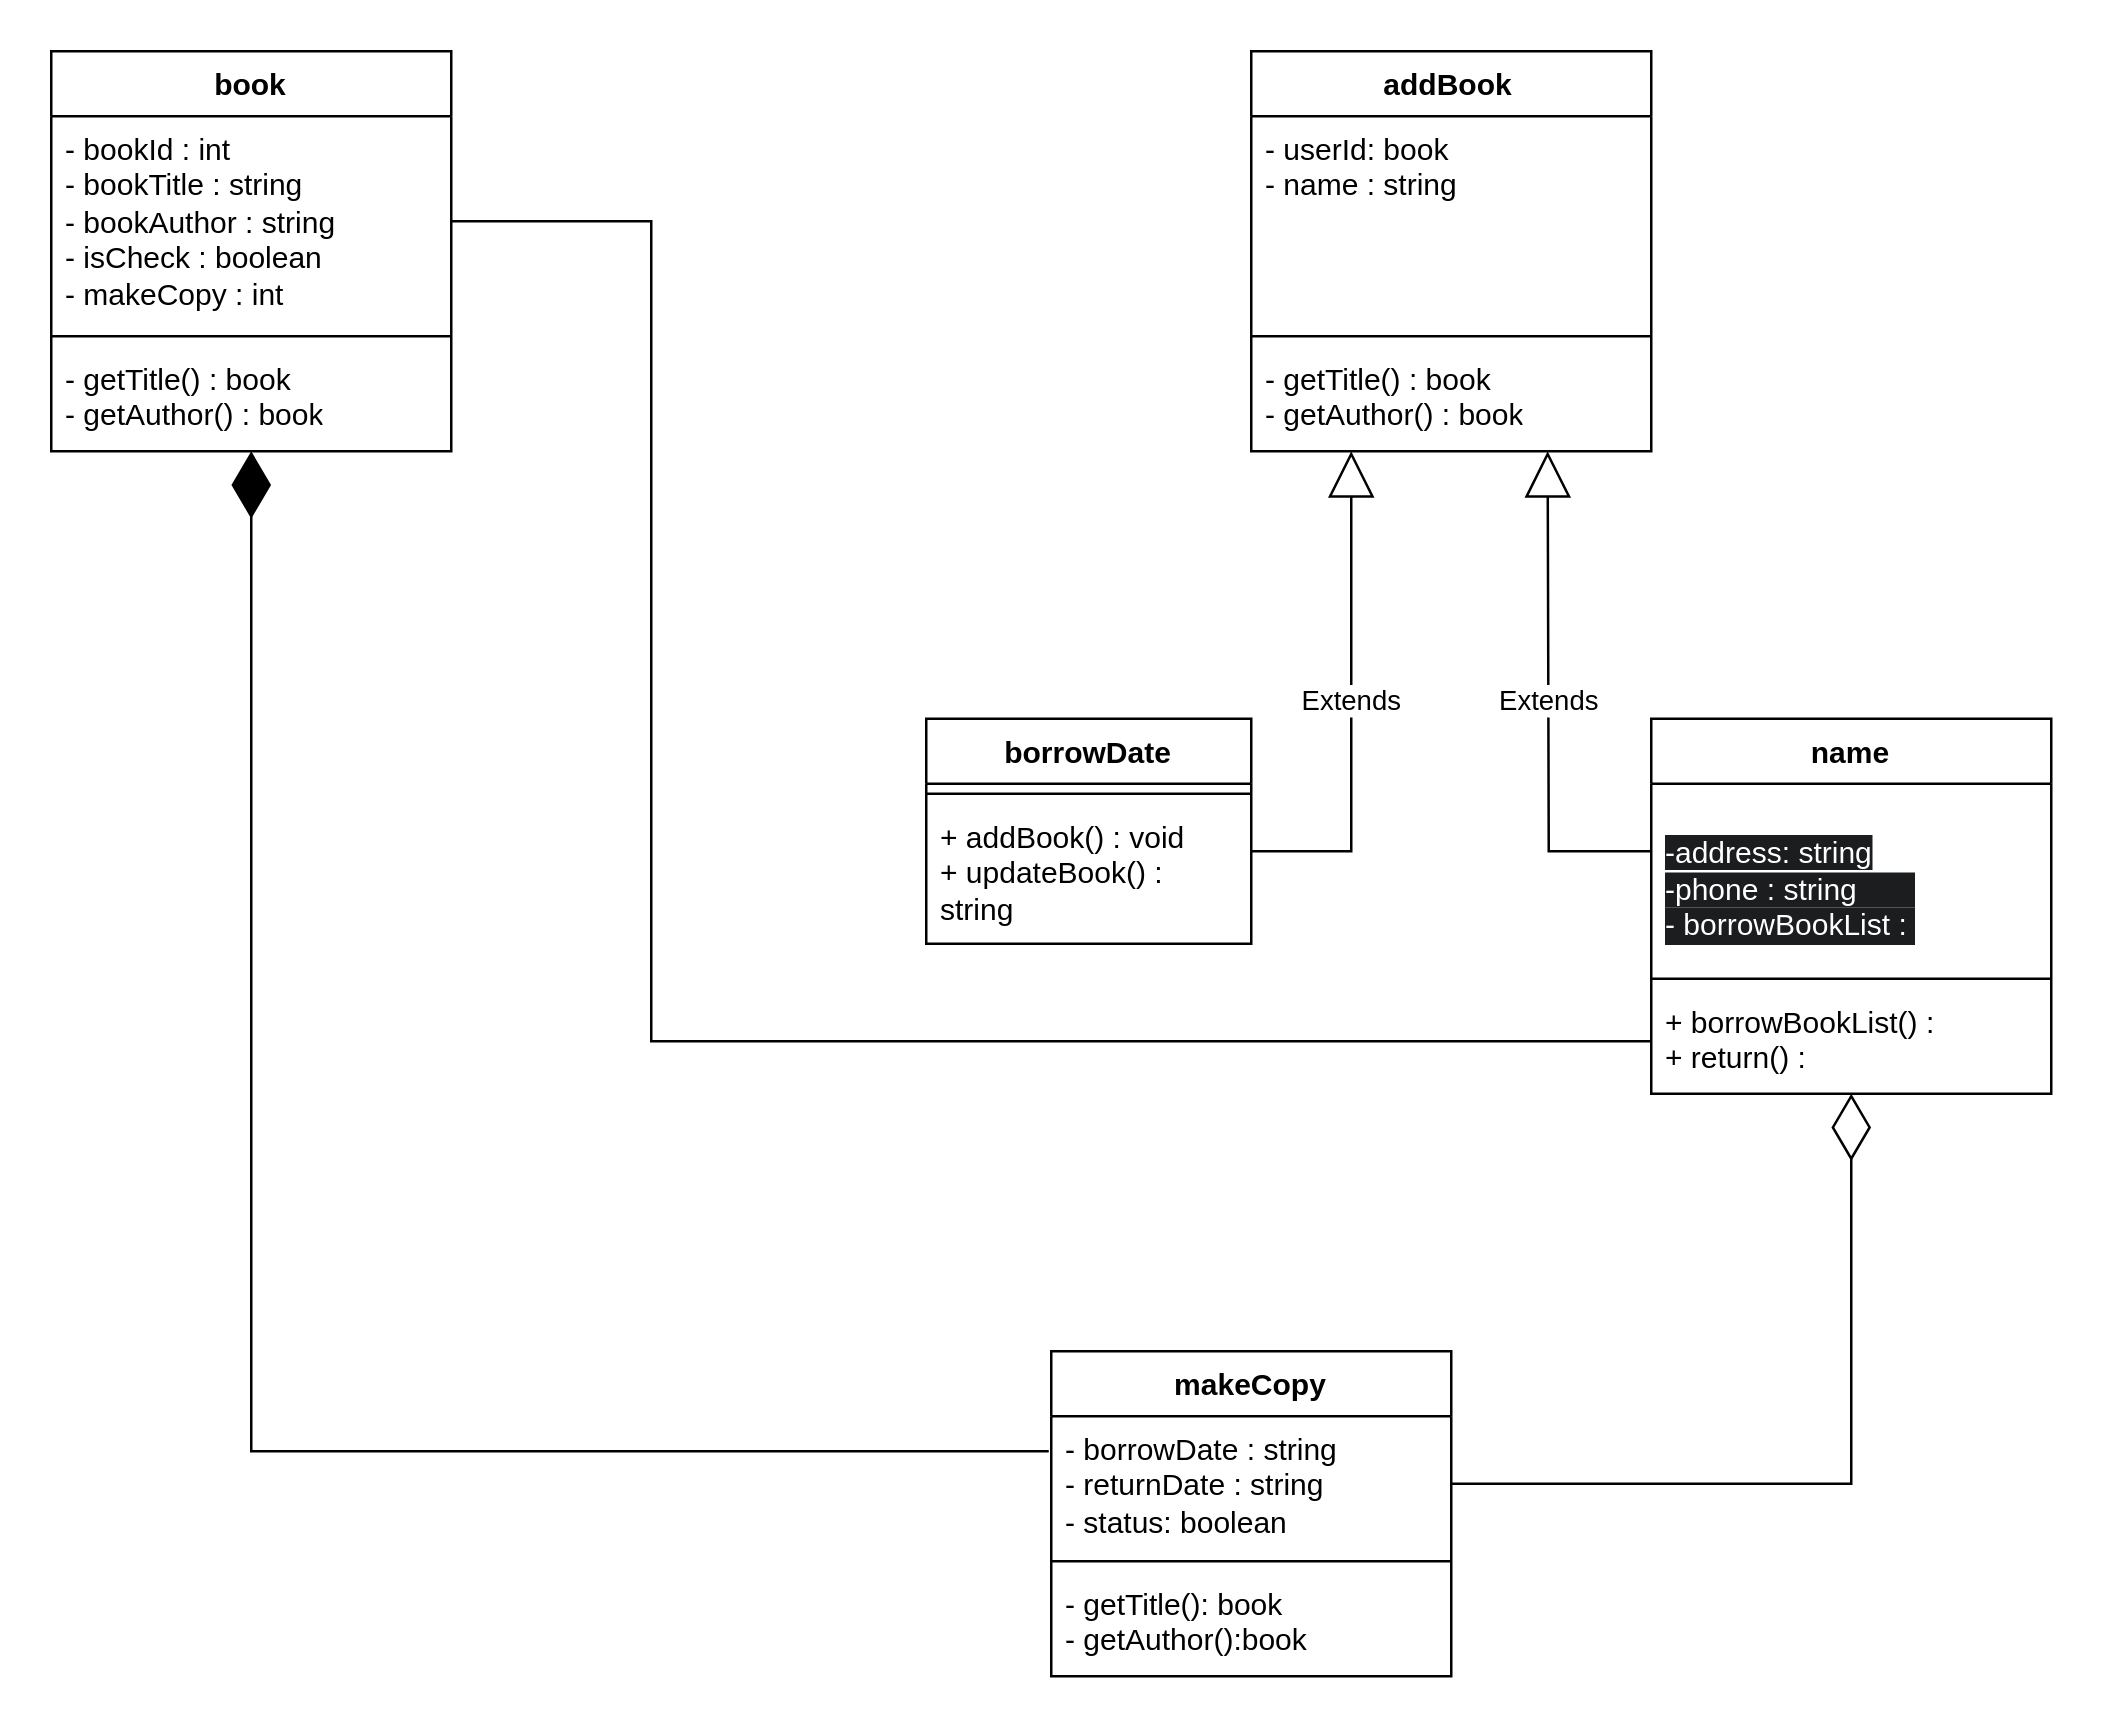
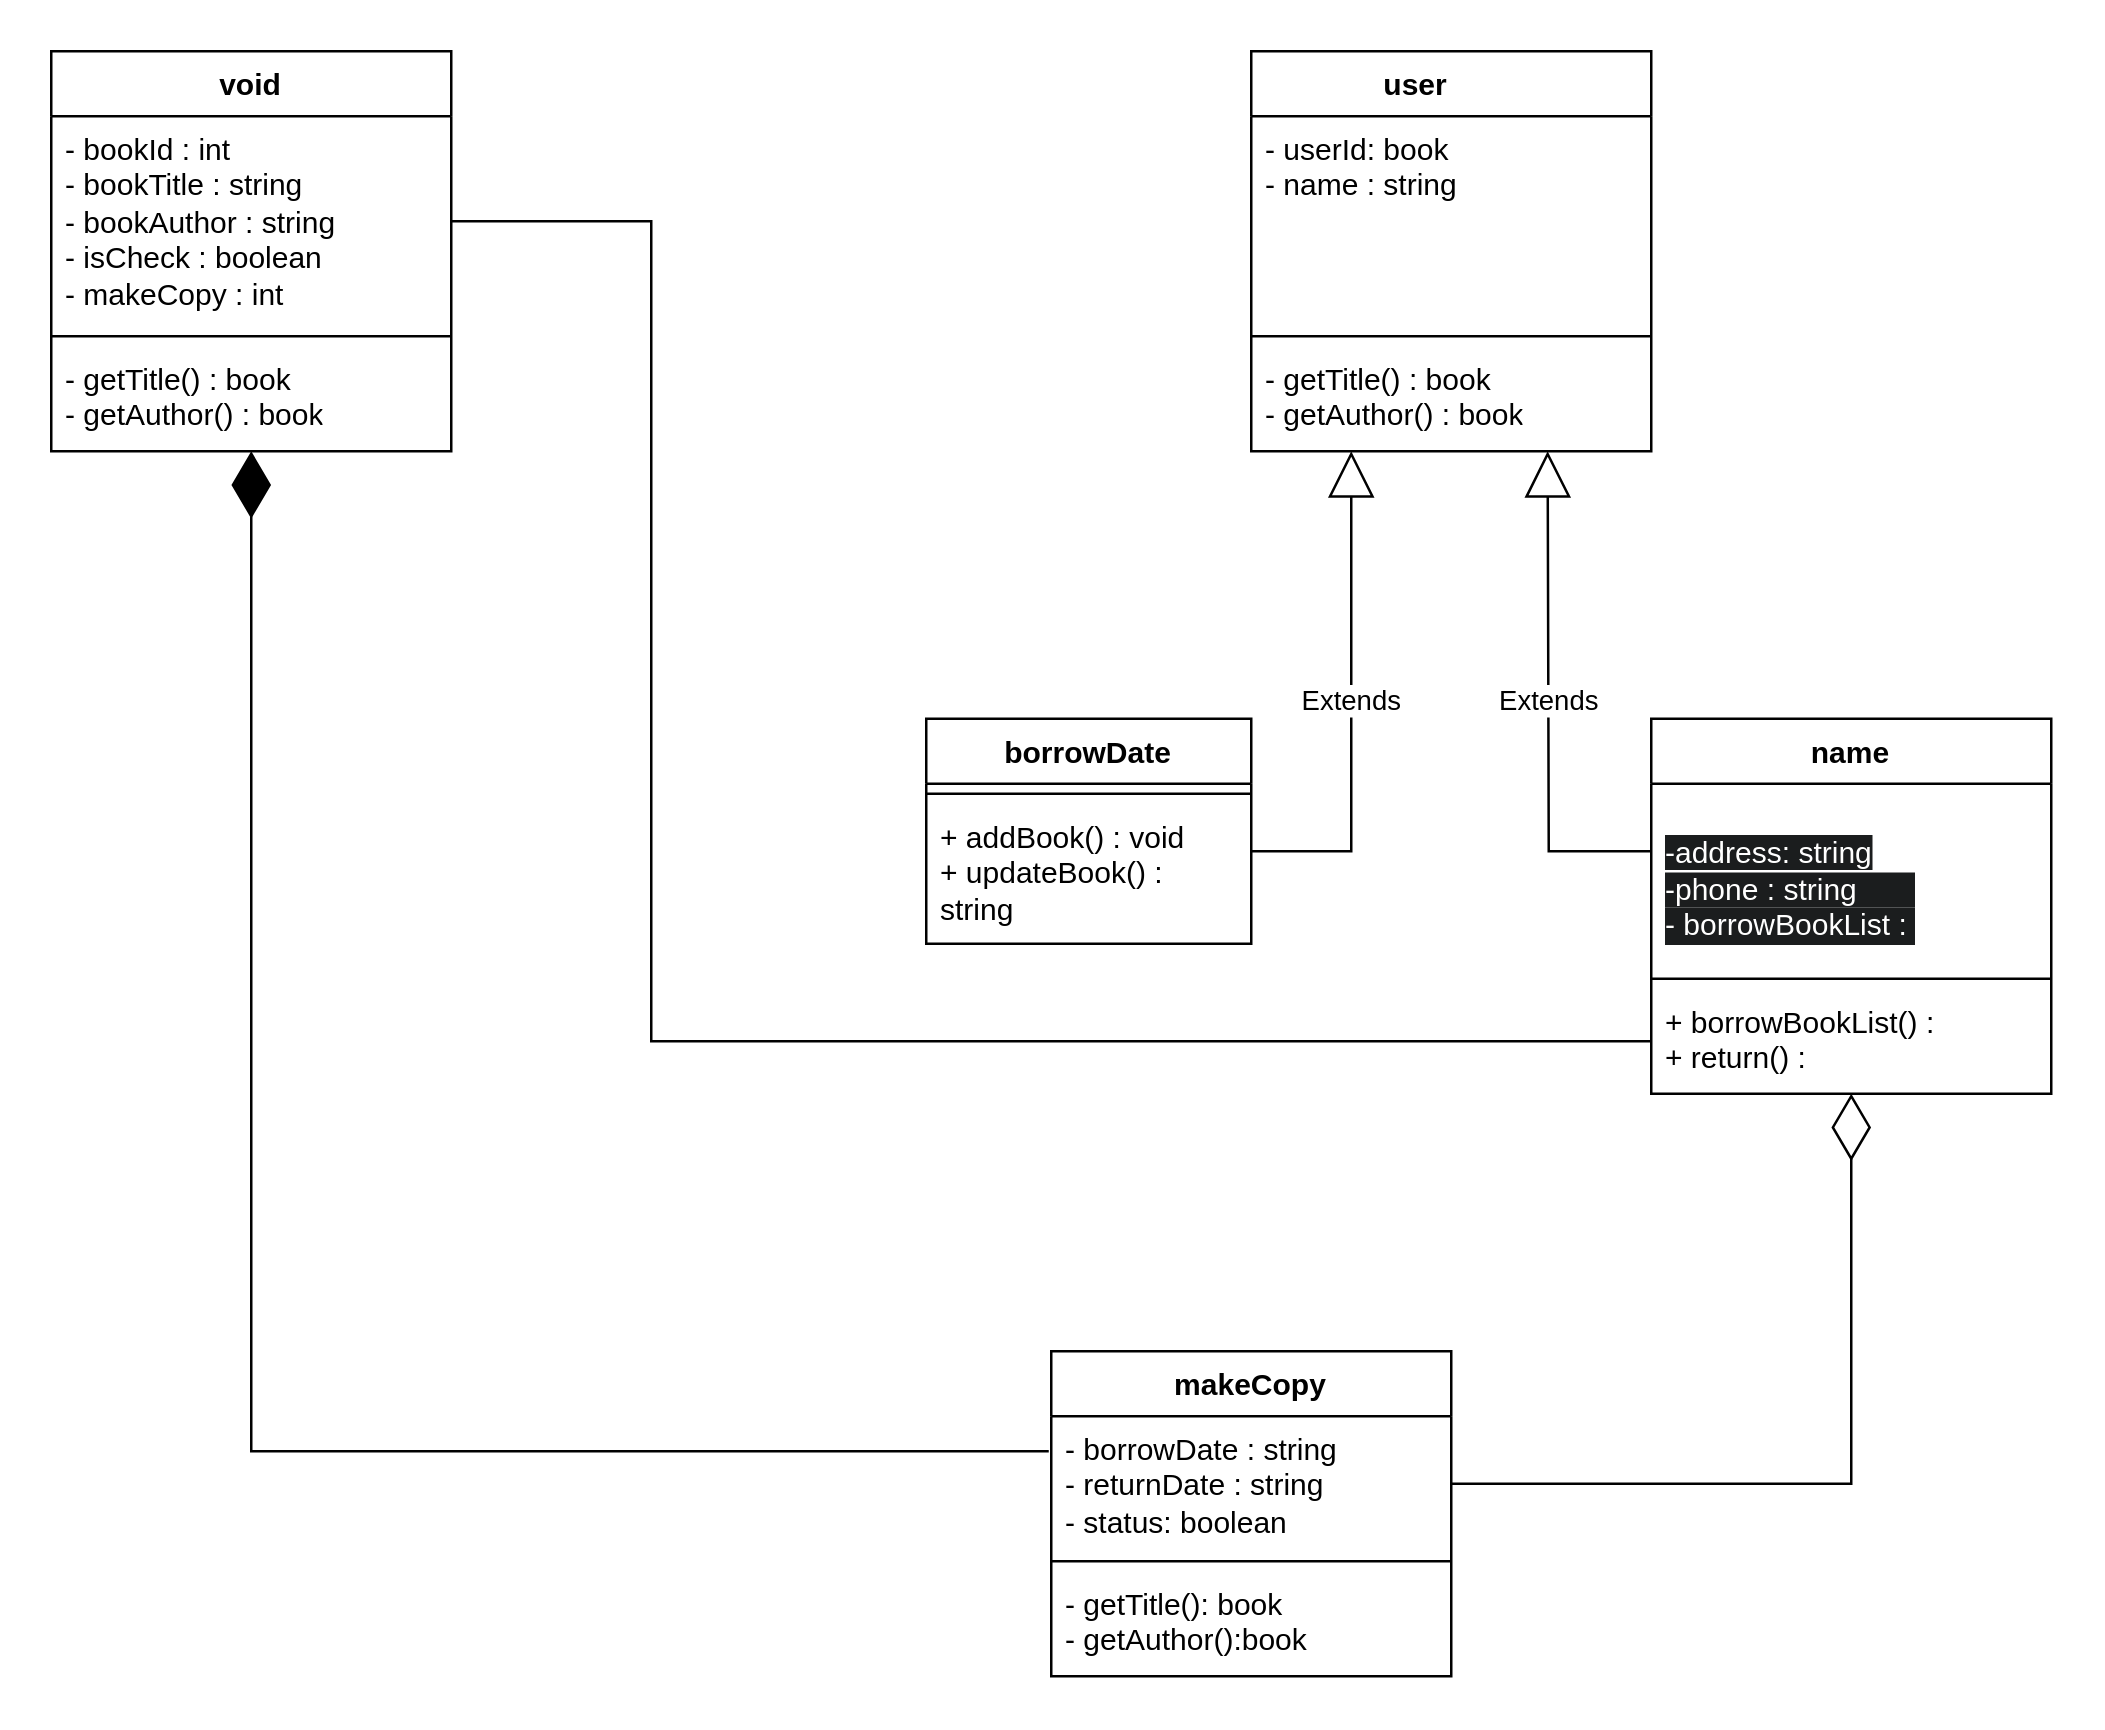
(251, 87) -> (251, 87)
(1451, 87) -> (1451, 87)
